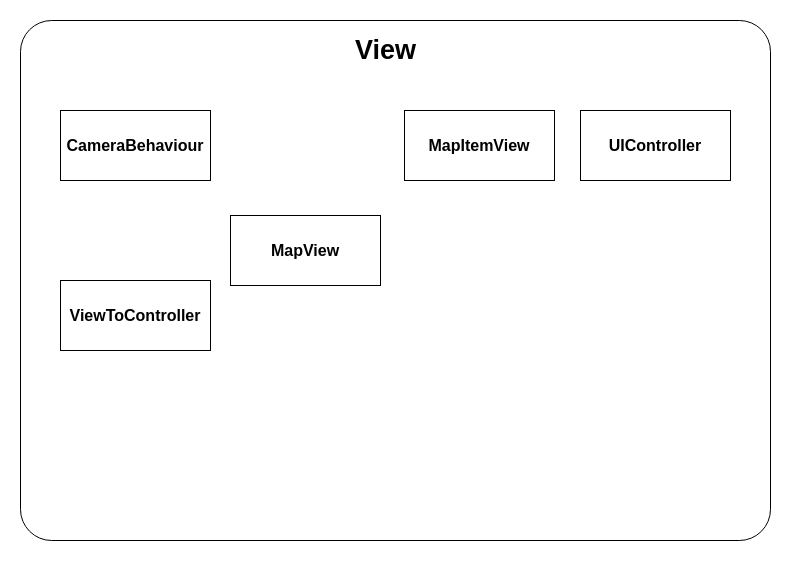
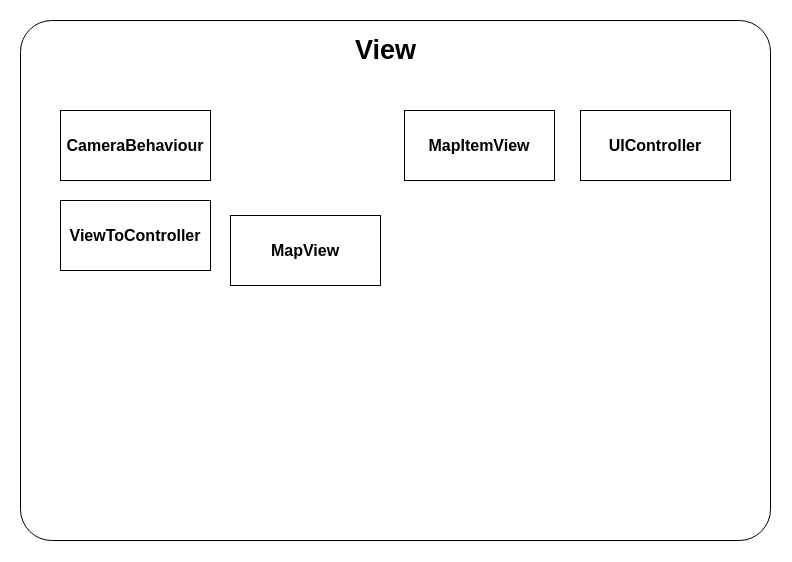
(136, 316) -> (136, 236)
